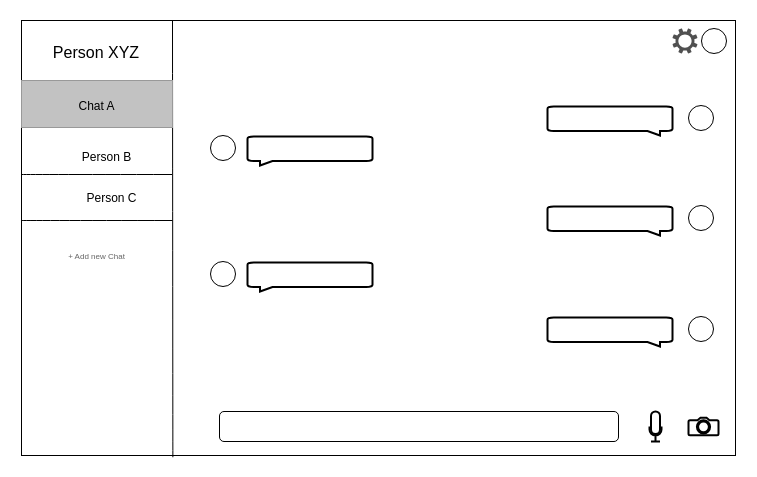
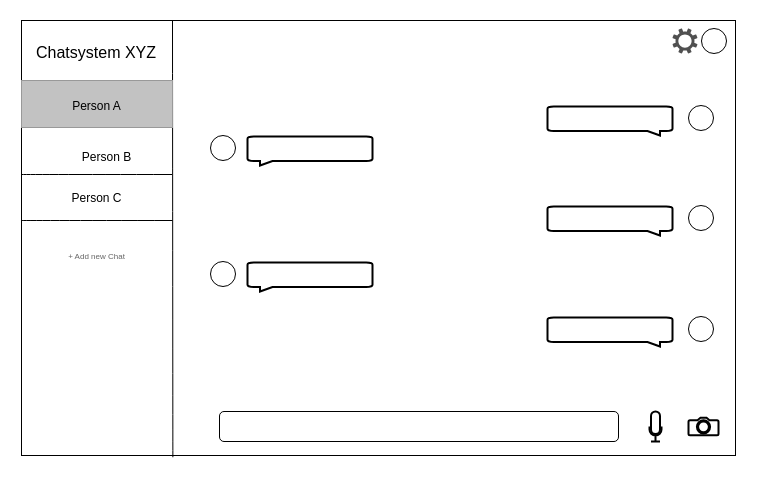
(97, 53) -> (97, 53)
(97, 105) -> (97, 105)
(112, 197) -> (97, 197)
